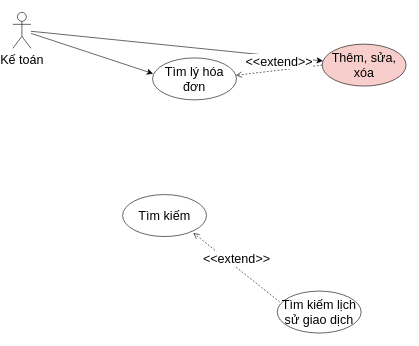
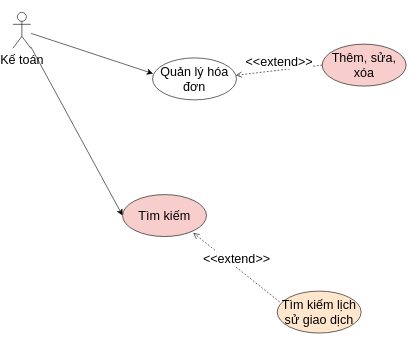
(143, 43) -> (76, 130)
(195, 79) -> (195, 79)
(165, 216) -> (165, 216)
(320, 312) -> (320, 312)
